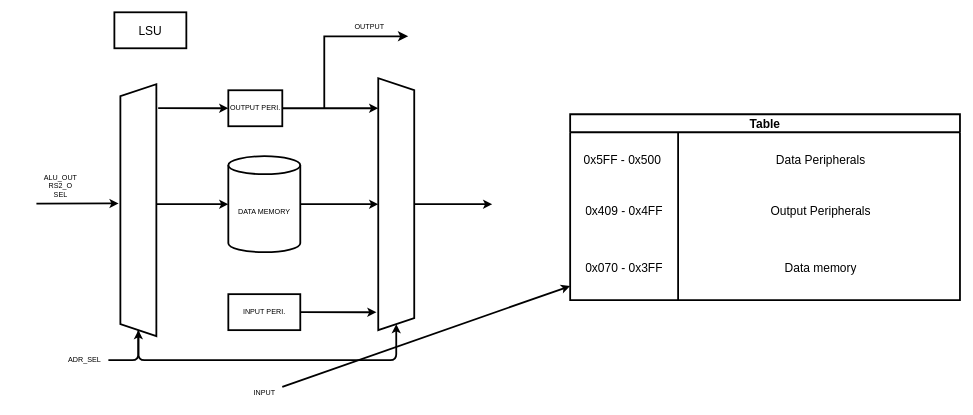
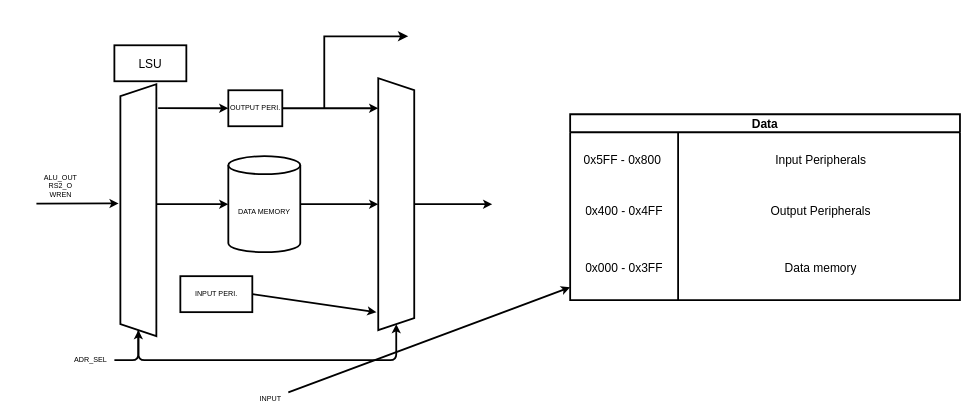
(369, 27) -> none
(150, 30) -> (150, 63)
(765, 124) -> (765, 124)
(624, 159) -> (624, 159)
(821, 159) -> (821, 159)
(61, 186) -> (61, 186)
(624, 210) -> (624, 210)
(624, 267) -> (624, 267)
(264, 312) -> (216, 294)
(84, 360) -> (90, 360)
(264, 393) -> (270, 399)
